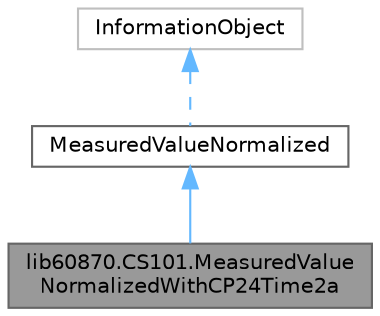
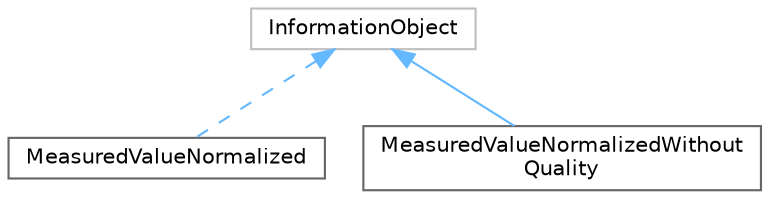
none -> (562, 158)
(190, 276) -> none
